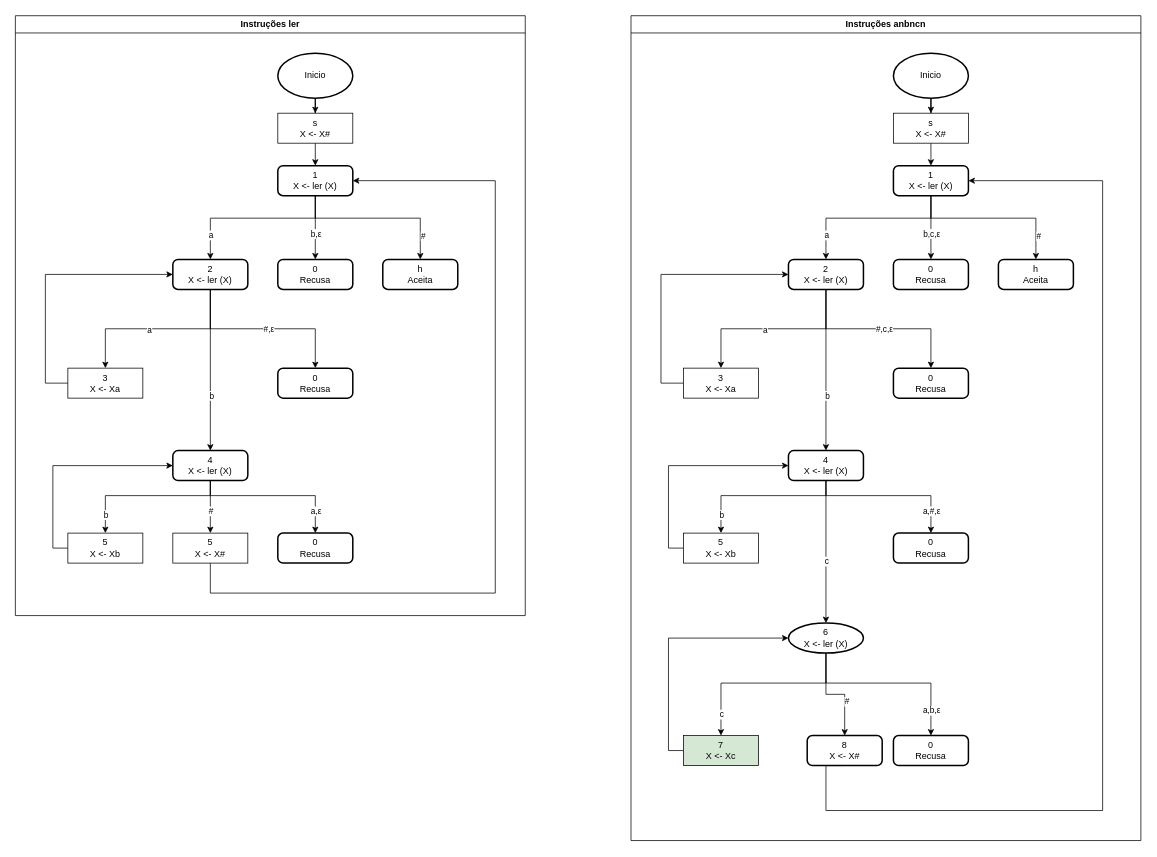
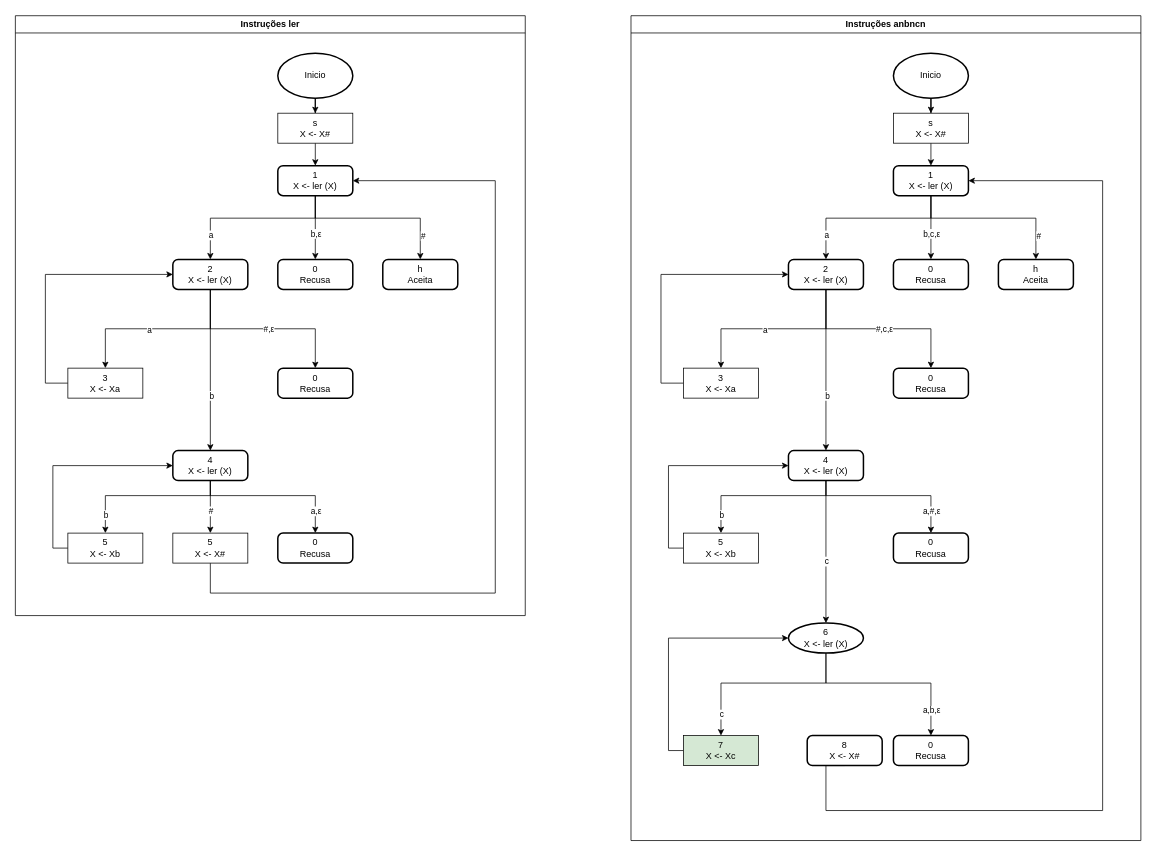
(845, 702) -> none
